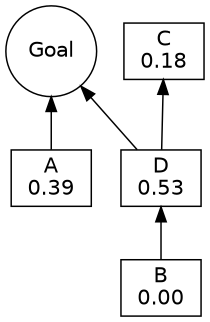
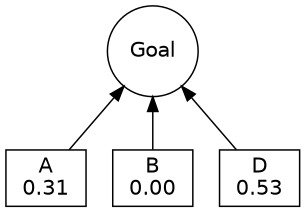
(164, 51) -> none
(51, 178) -> (46, 178)
(161, 241) -> (153, 131)
